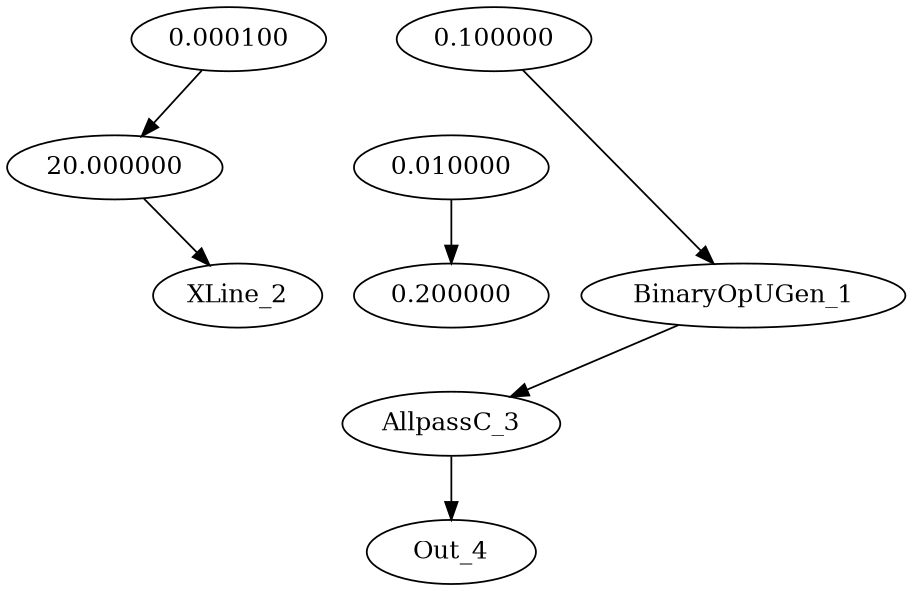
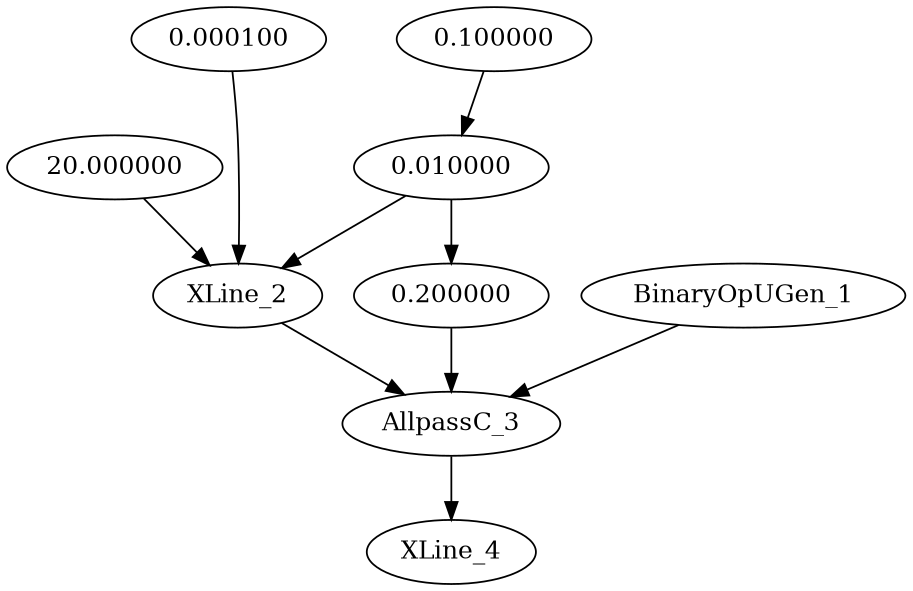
(178, 97) -> (239, 158)
(612, 160) -> (476, 95)
none -> (352, 227)
none -> (451, 351)
none -> (335, 354)
(451, 552) -> (451, 552)
